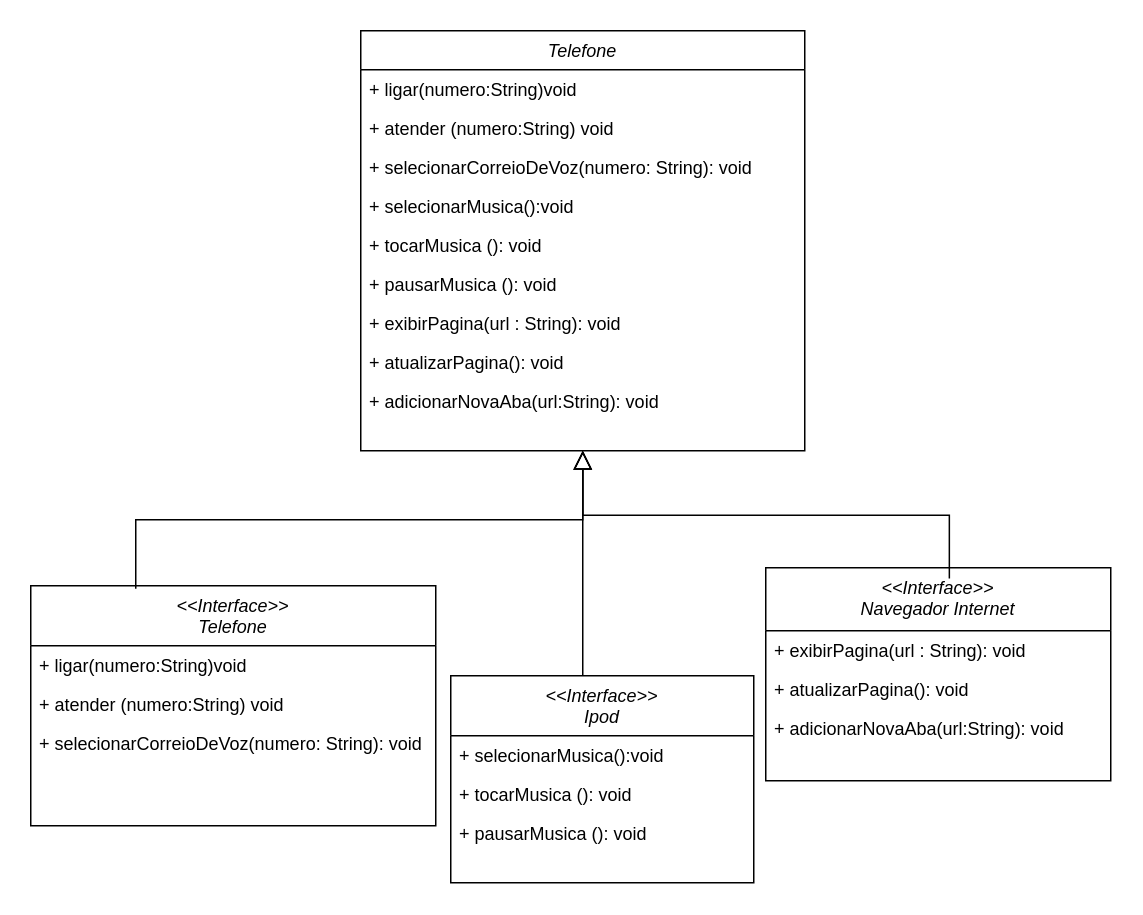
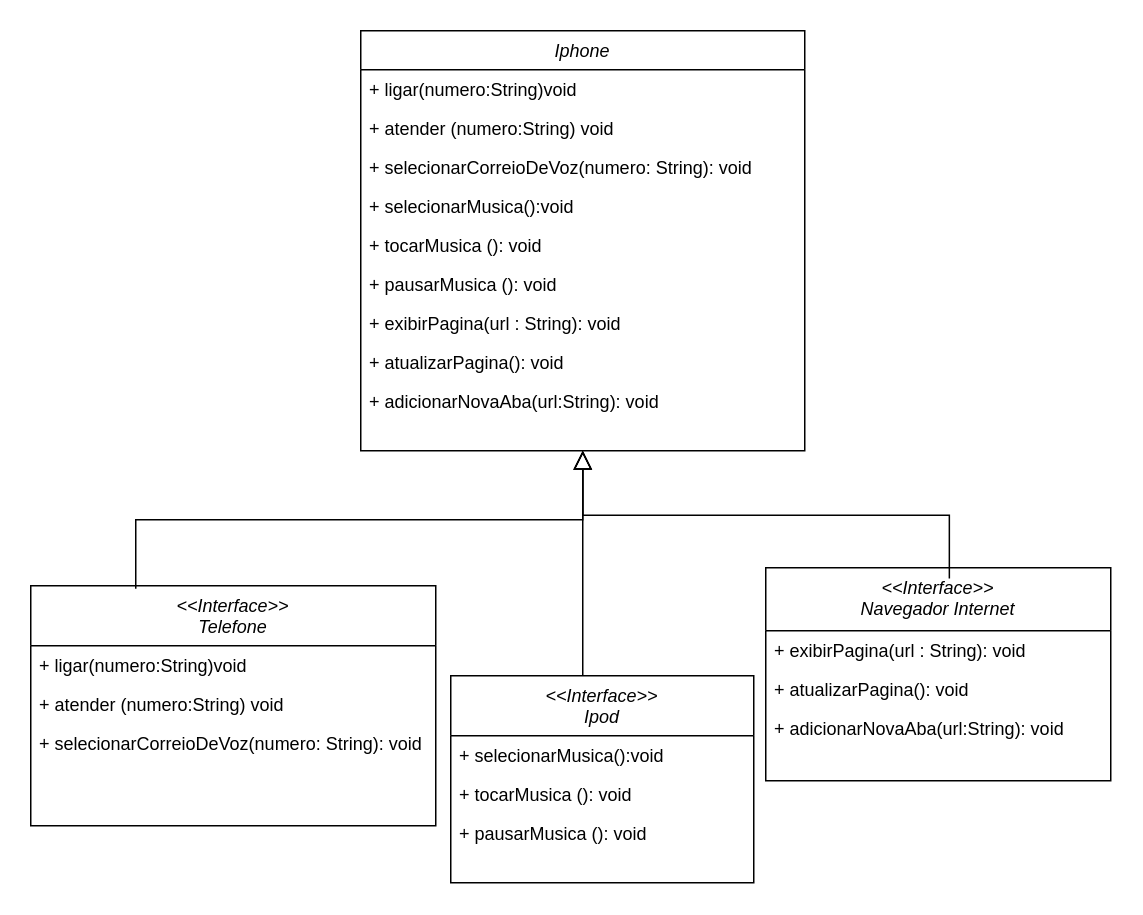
(582, 51) -> (582, 51)
